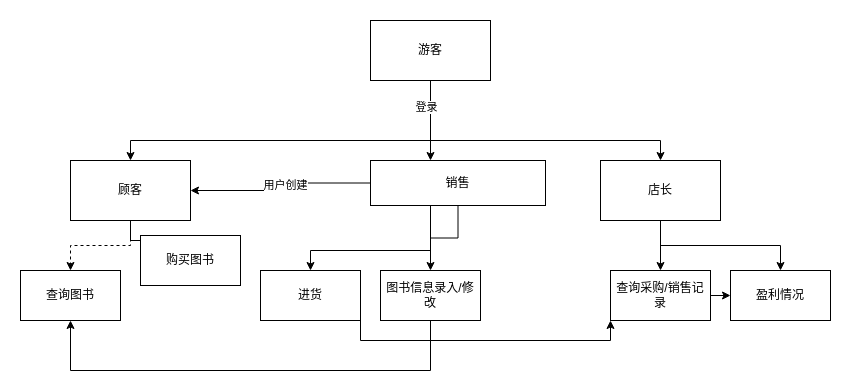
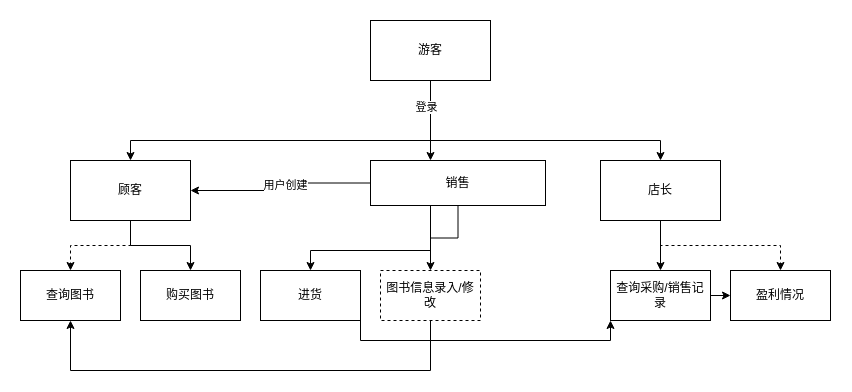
(730, 246) -> (730, 246)
(191, 261) -> (191, 296)
(431, 296) -> (431, 296)
